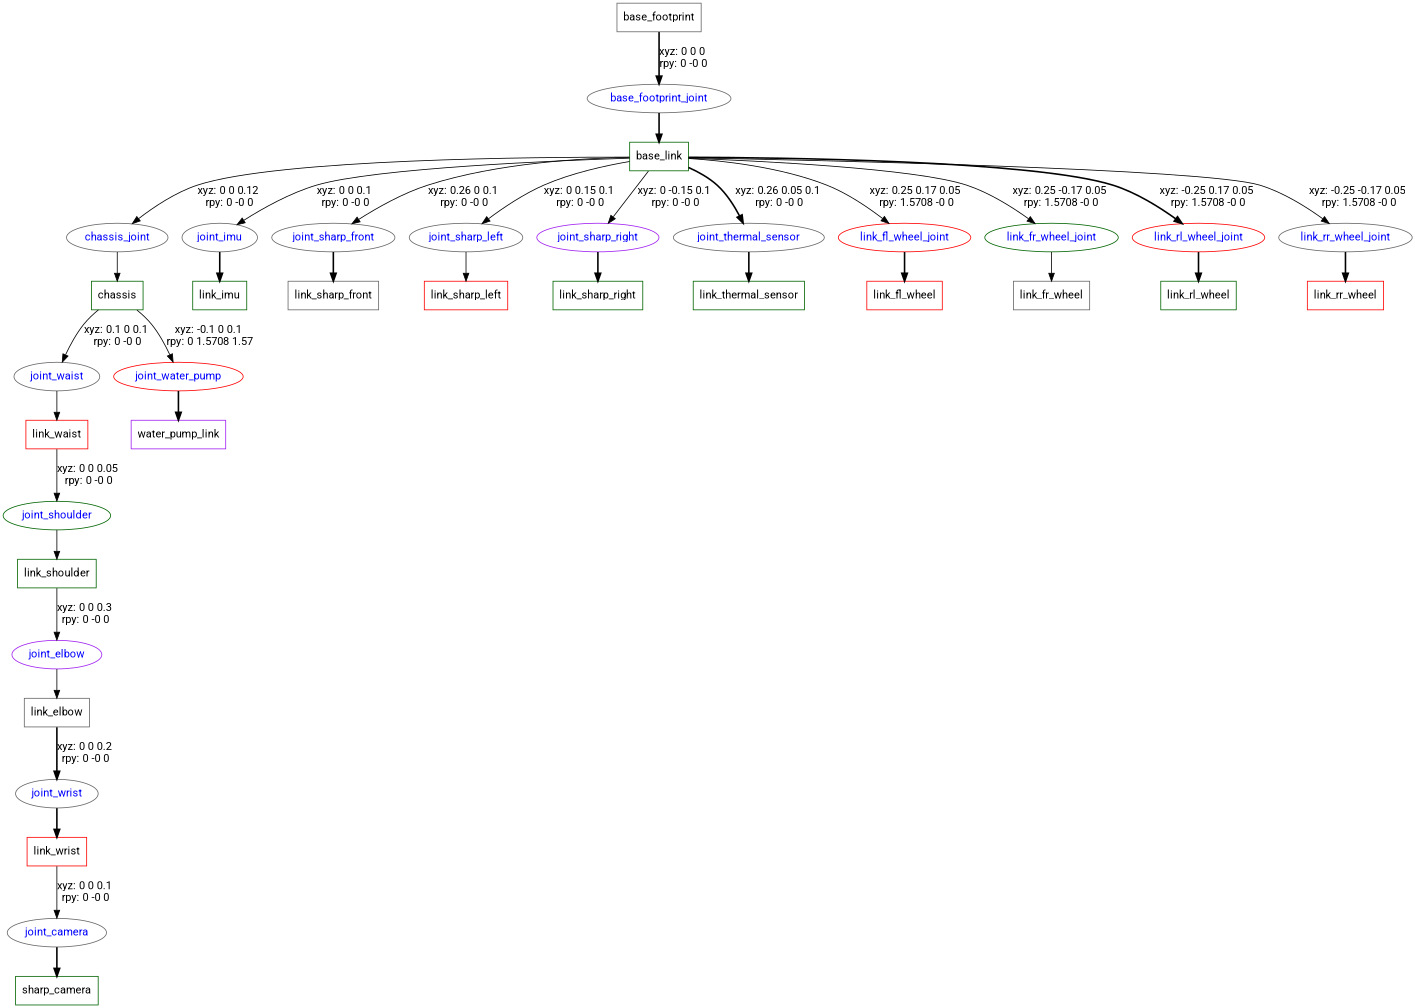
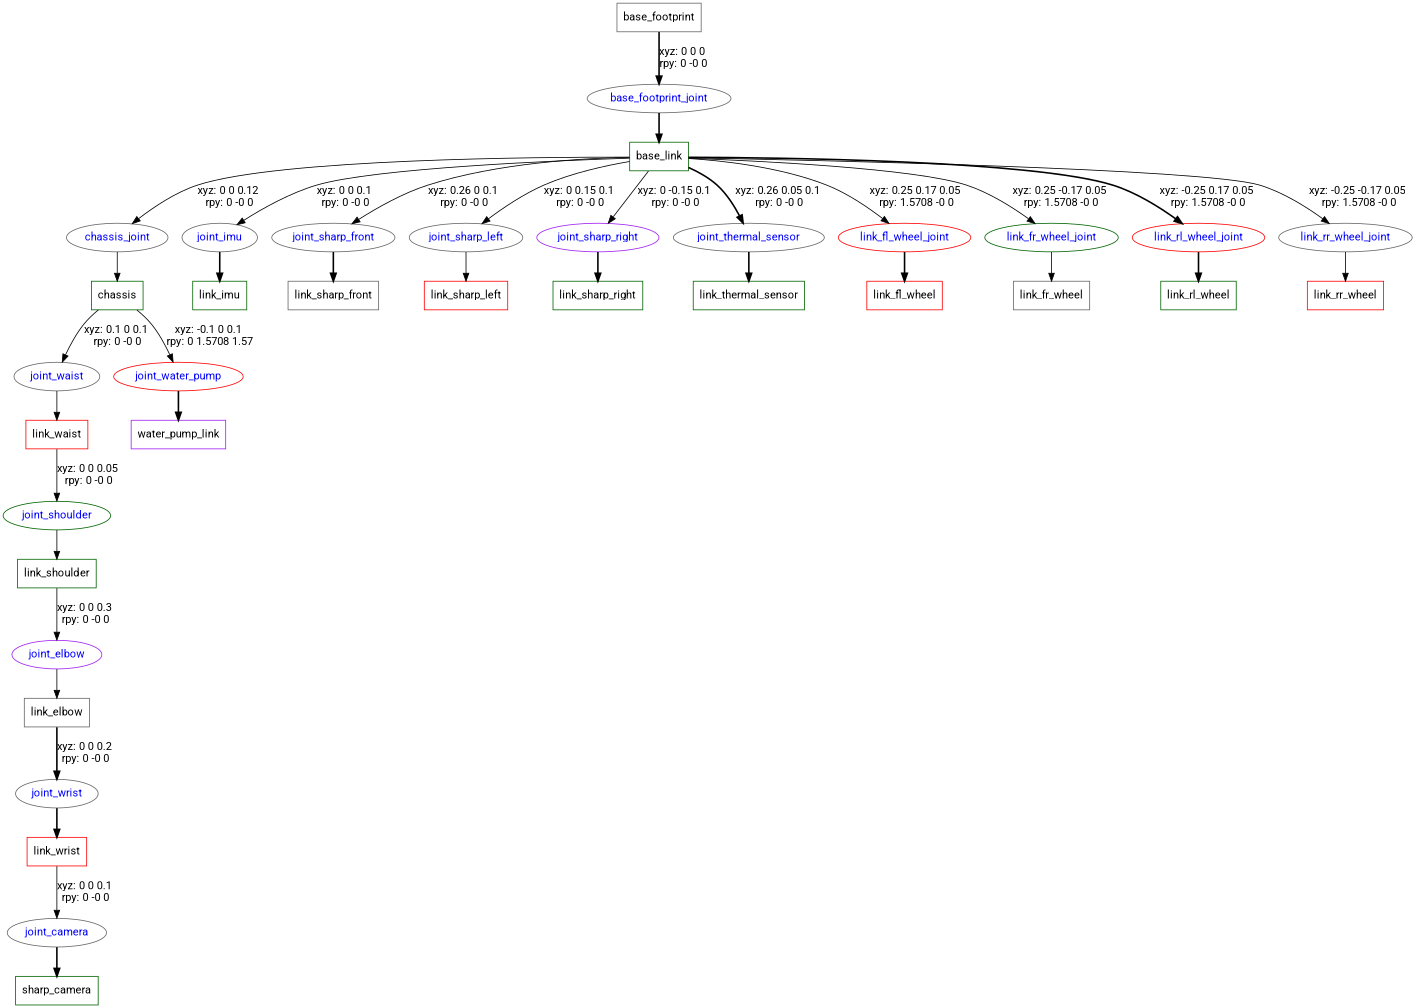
(1345, 263) -> (1345, 263)
